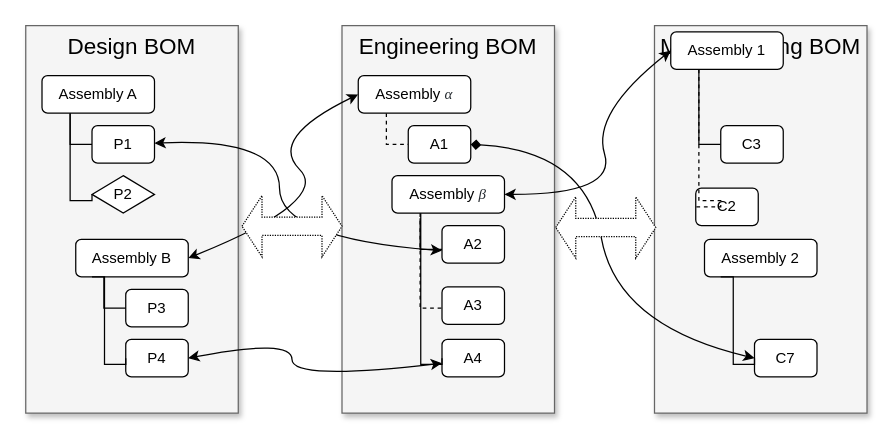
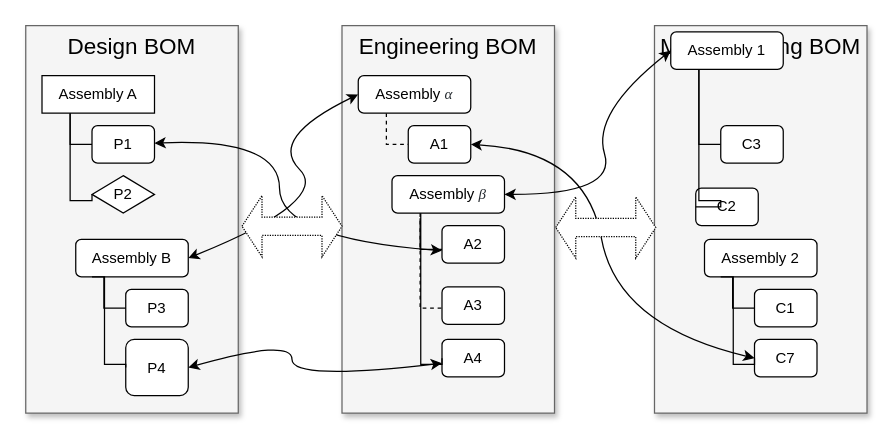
(98, 94) -> (98, 94)
(481, 145) -> (481, 145)
(699, 199) -> (699, 199)
none -> (745, 308)
none -> (786, 308)
(157, 358) -> (157, 368)
